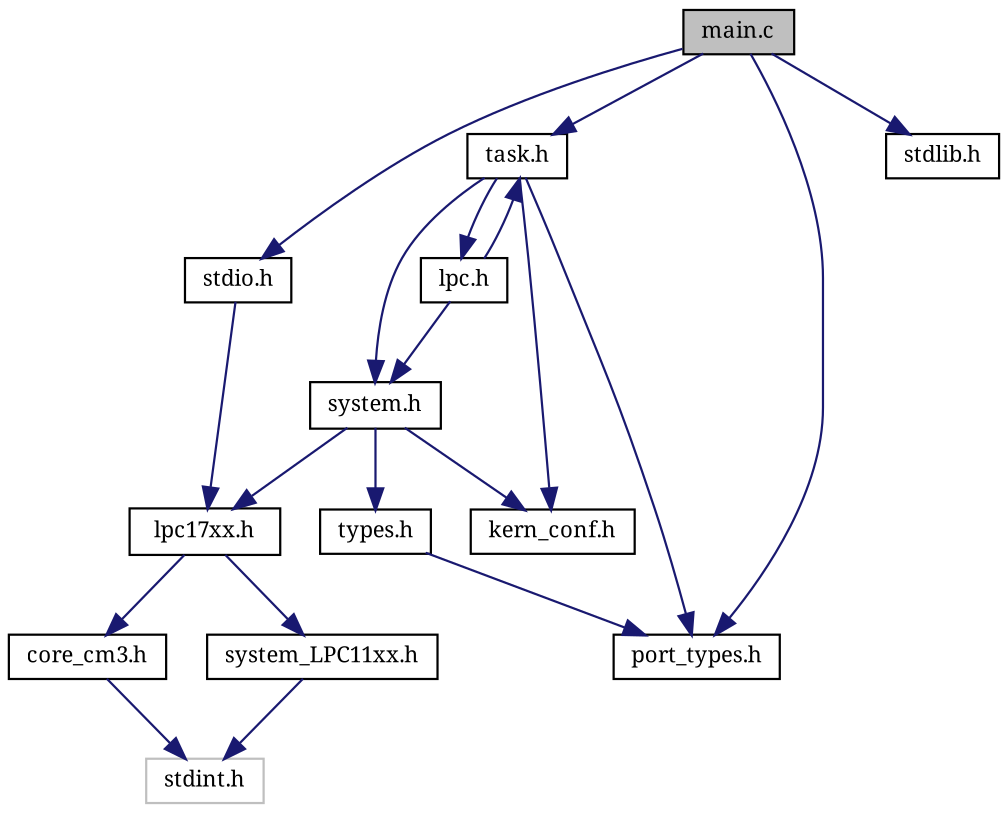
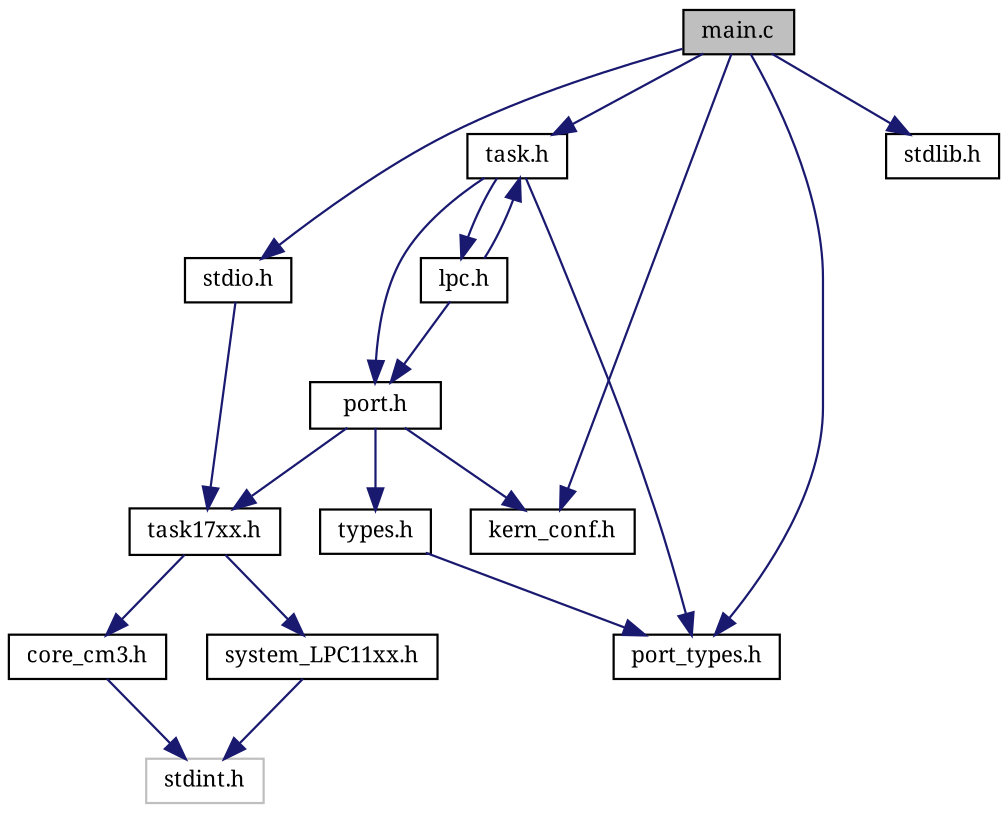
(536, 333) -> (650, 271)
(375, 405) -> (375, 405)
(205, 532) -> (205, 532)
